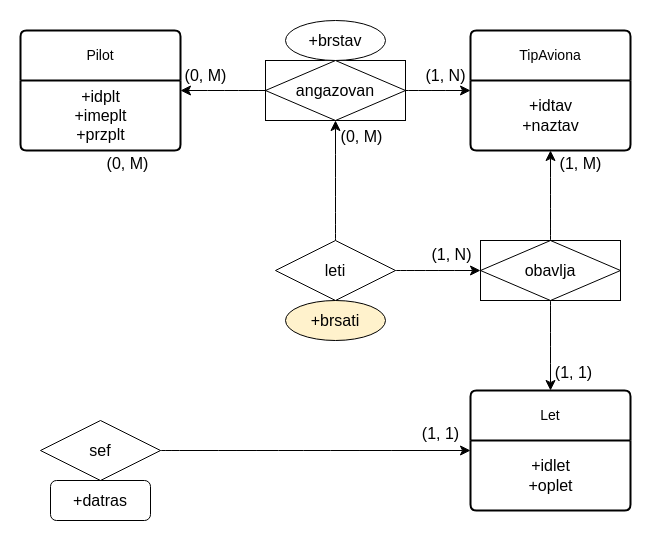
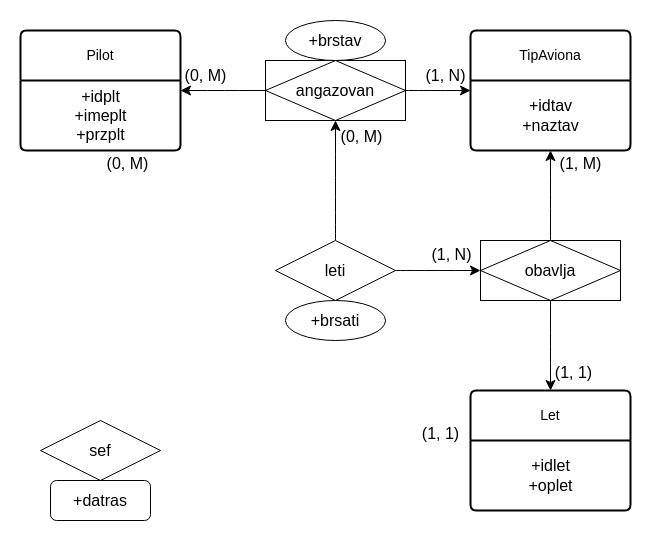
(336, 321) -> (336, 321)
(312, 451) -> none
